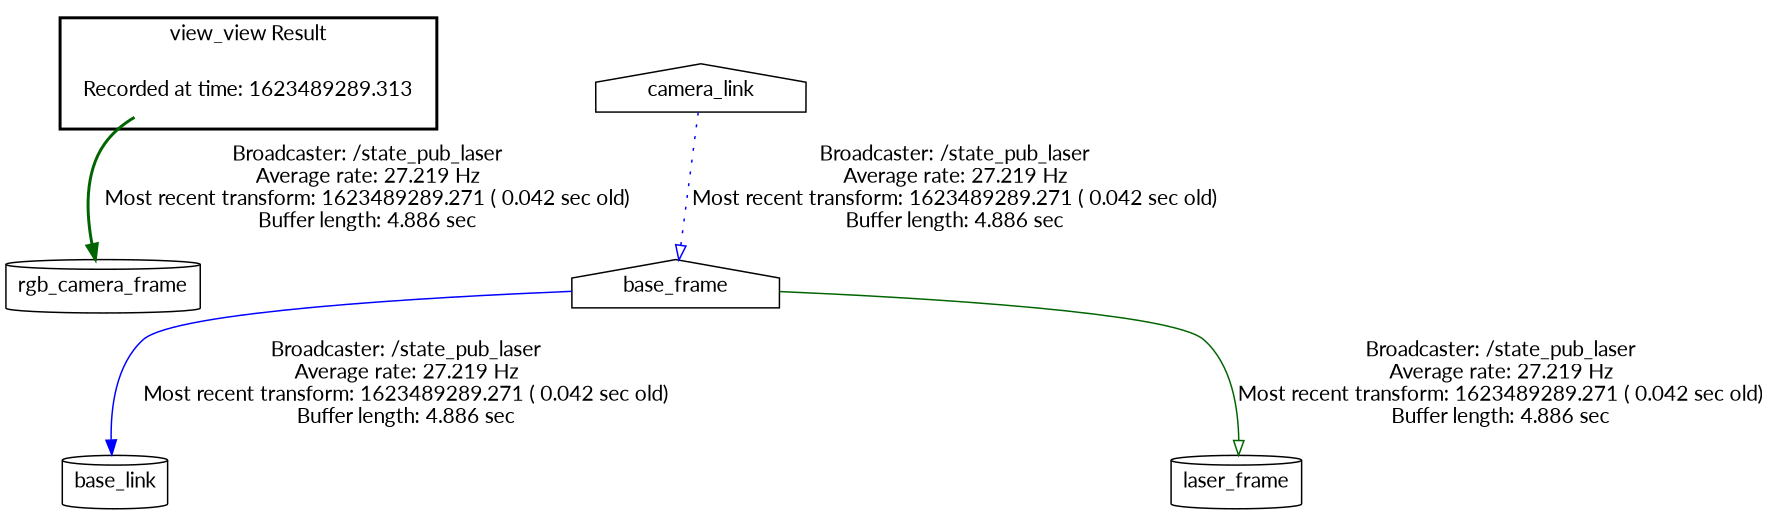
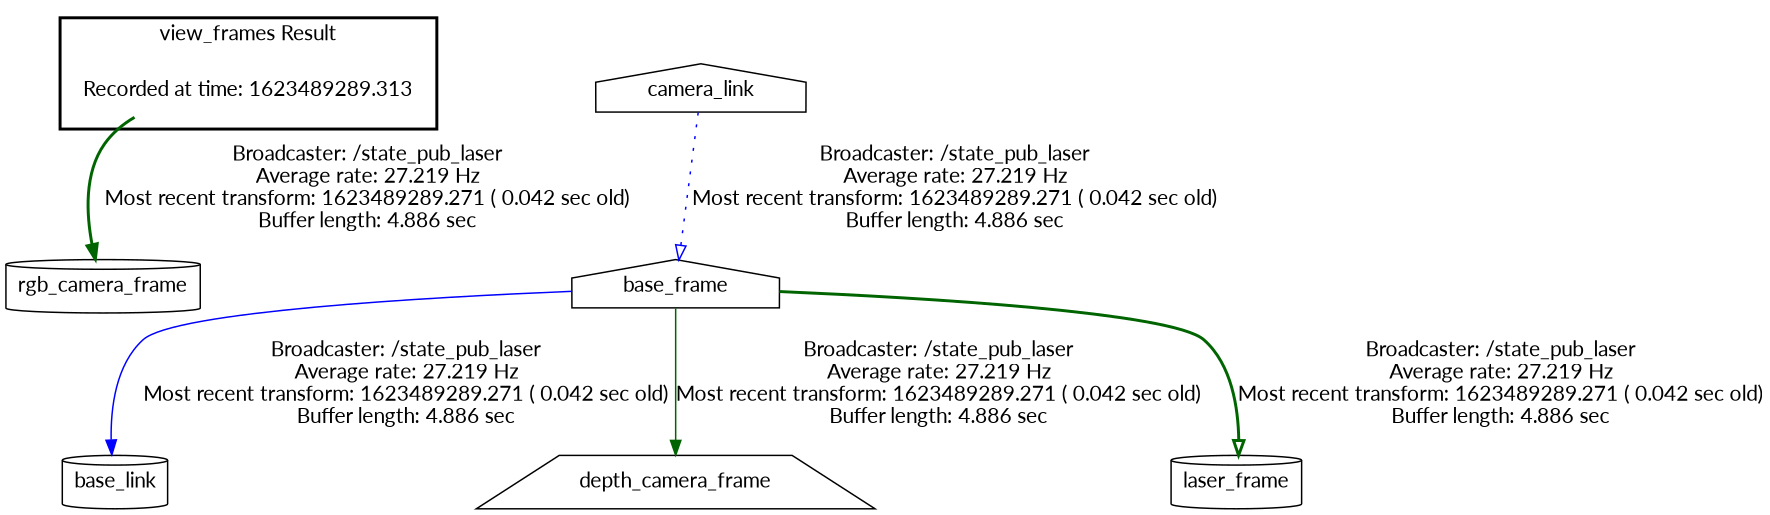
(248, 35) -> (248, 35)
(1048, 309) -> (1048, 309)
none -> (676, 482)
